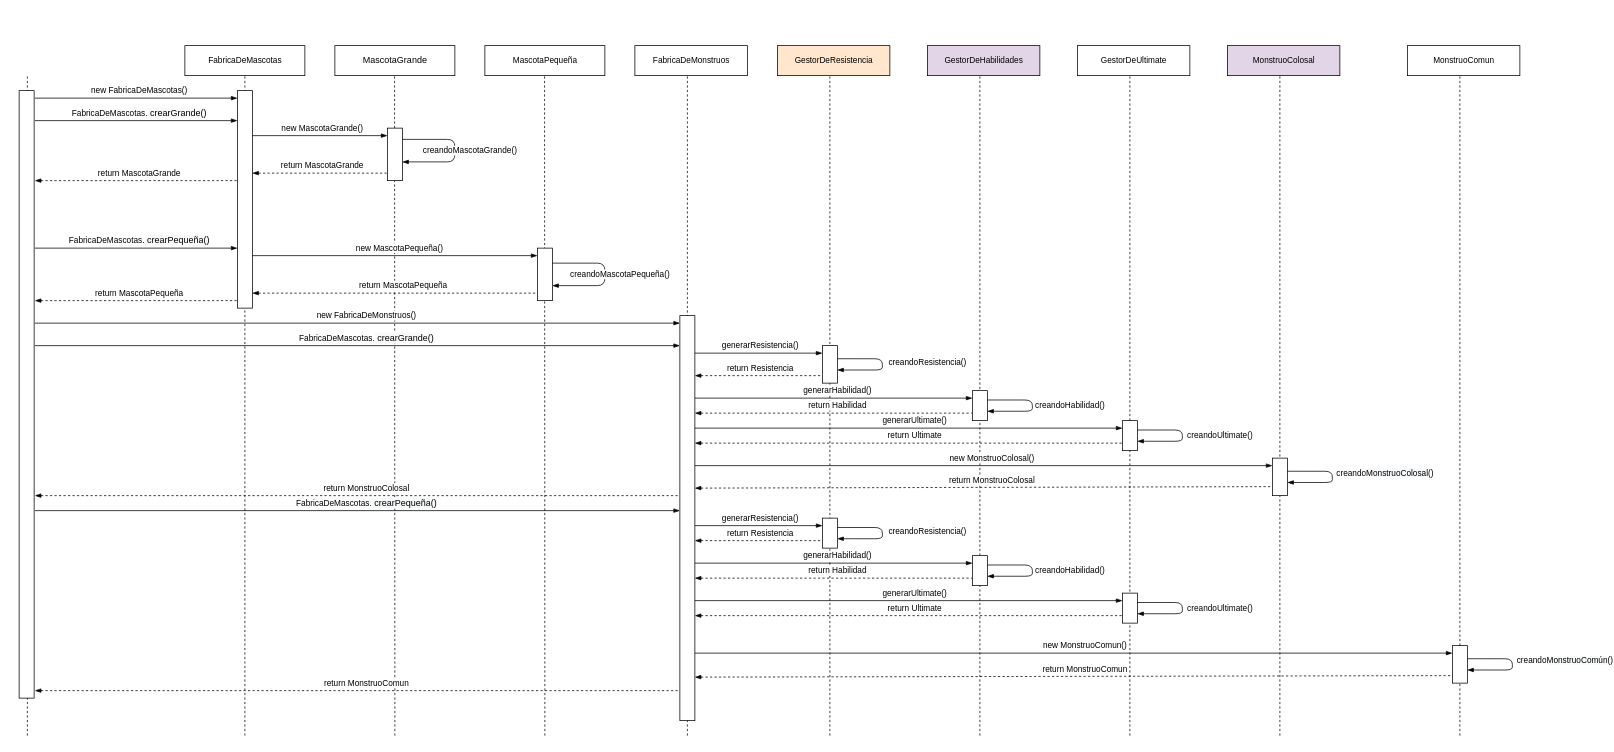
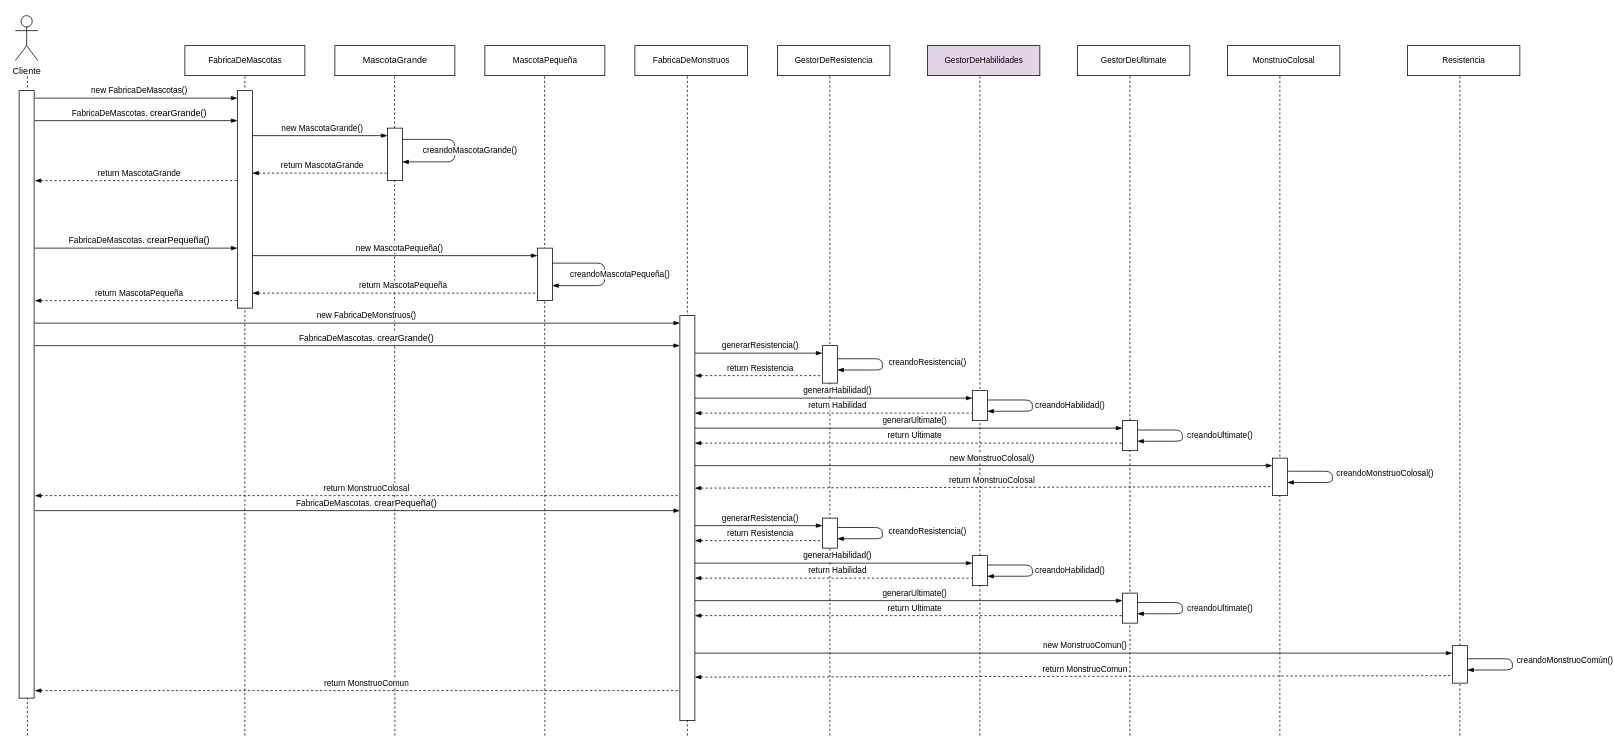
none -> (27, 38)
(834, 60) -> (834, 60)
(1284, 60) -> (1284, 60)
(1464, 60) -> (1464, 60)
